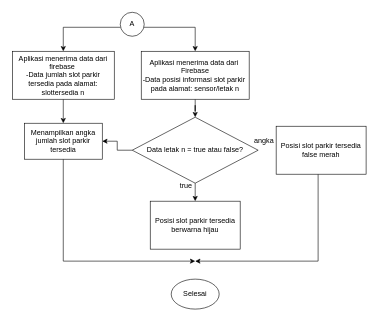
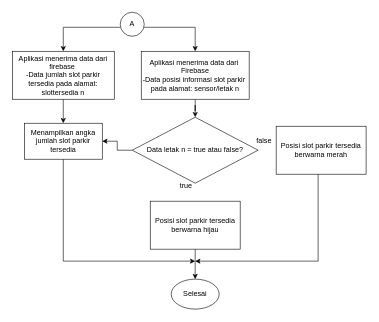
(264, 141) -> (264, 141)
(321, 150) -> (321, 150)
(195, 195) -> none
none -> (195, 273)
